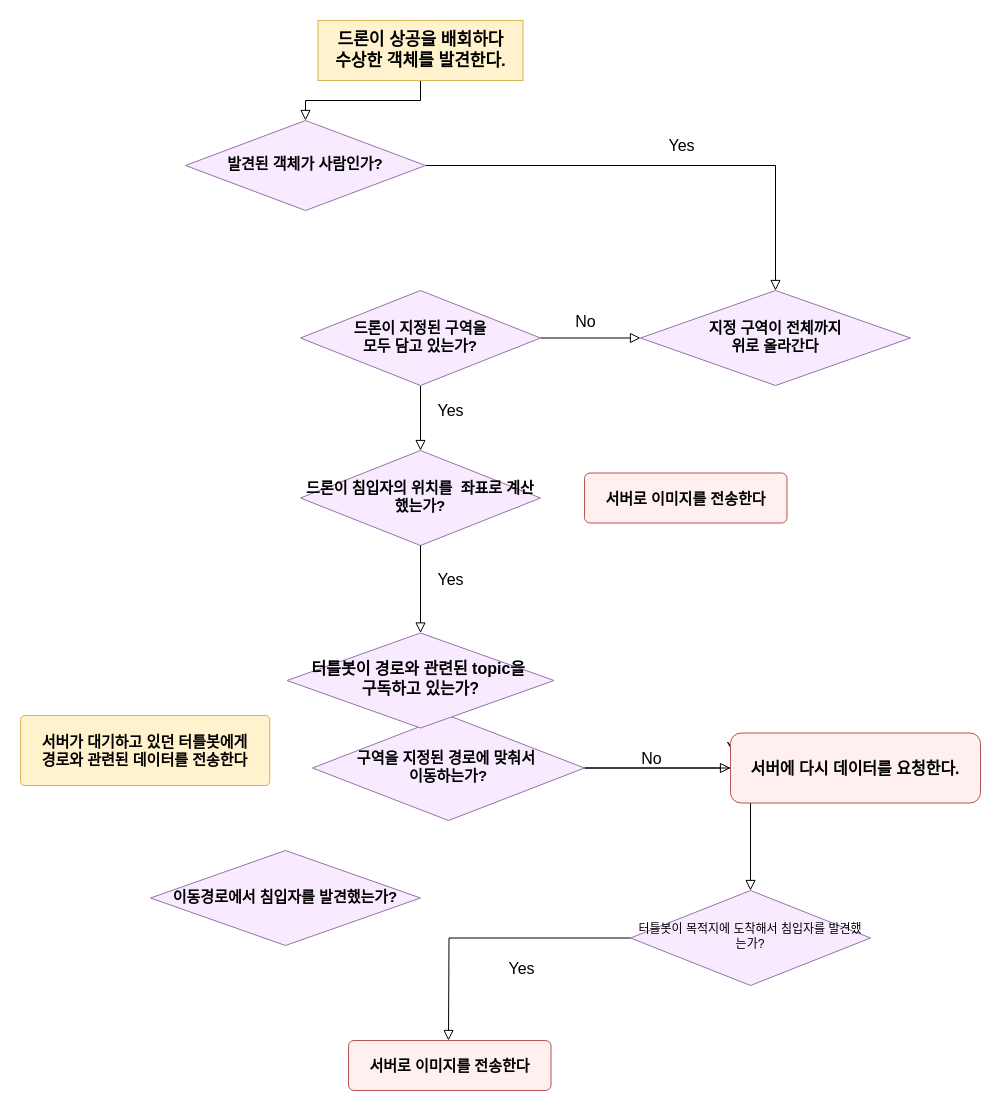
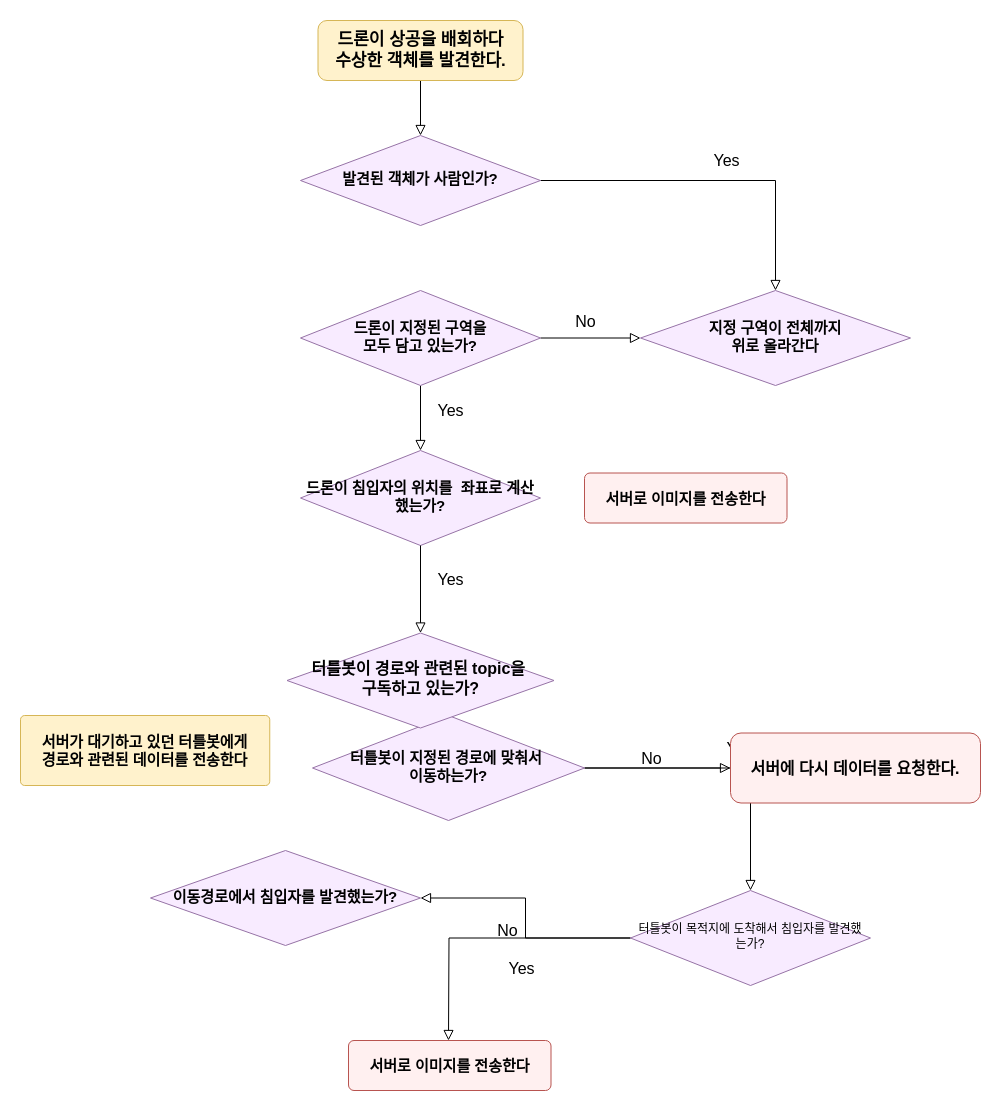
(421, 51) -> (421, 51)
(306, 166) -> (421, 181)
(449, 767) -> (449, 767)
none -> (497, 898)
